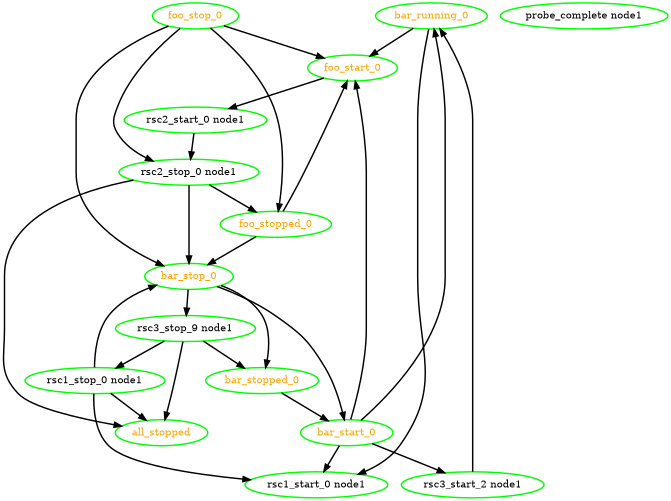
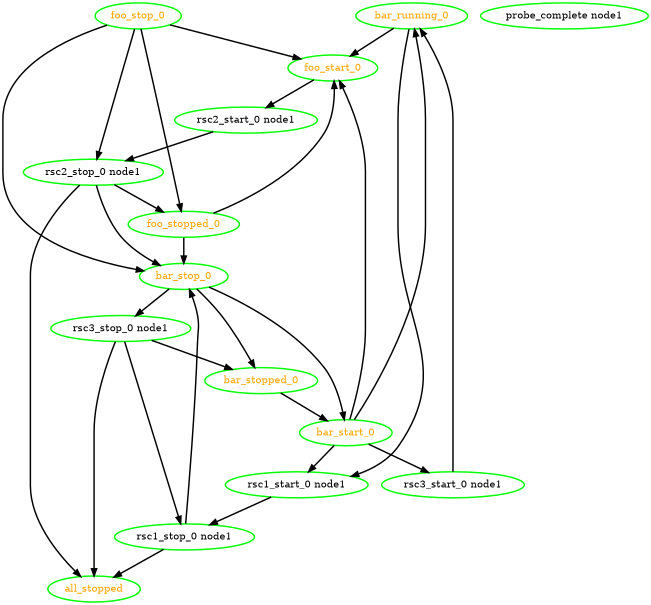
(185, 329) -> (121, 329)
(147, 463) -> (244, 509)
(473, 485) -> (453, 485)
